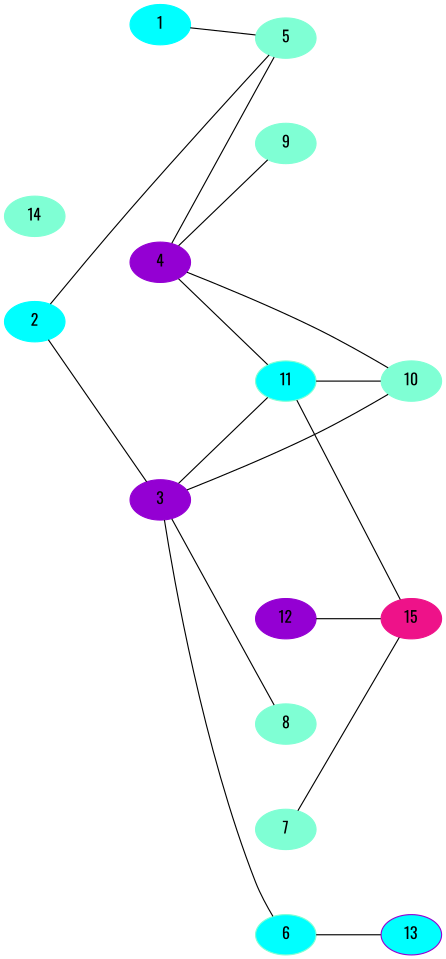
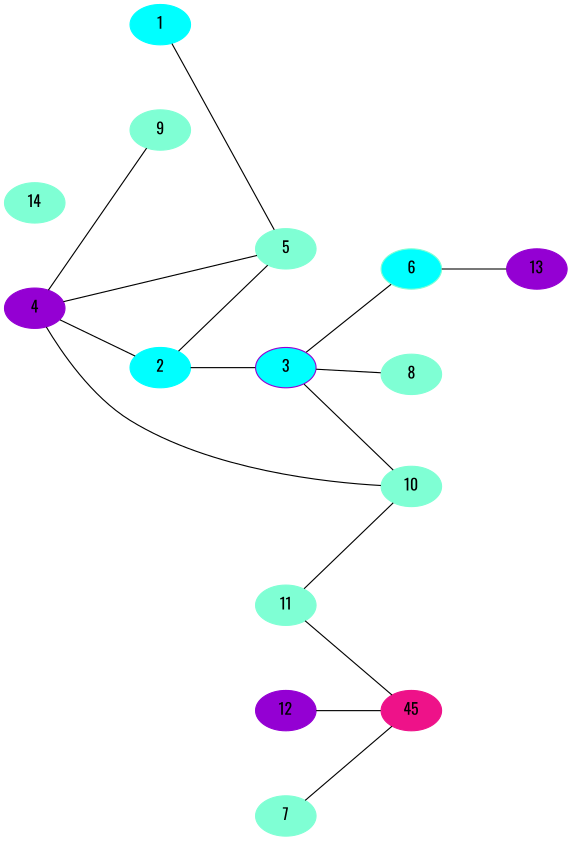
(223, 322) -> (98, 338)
(286, 381) -> (286, 605)
(223, 440) -> none
(160, 500) -> (286, 368)
(411, 619) -> (411, 711)
(411, 935) -> (537, 269)
